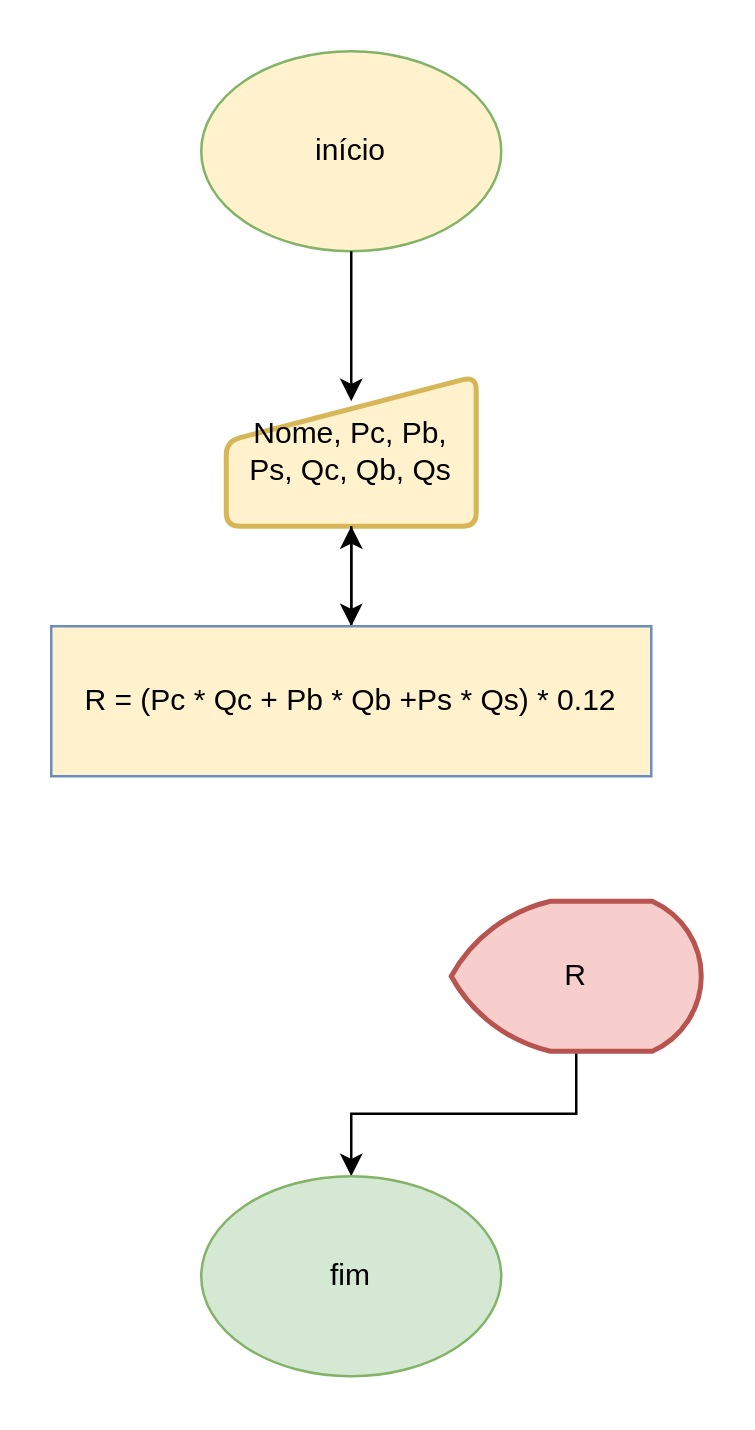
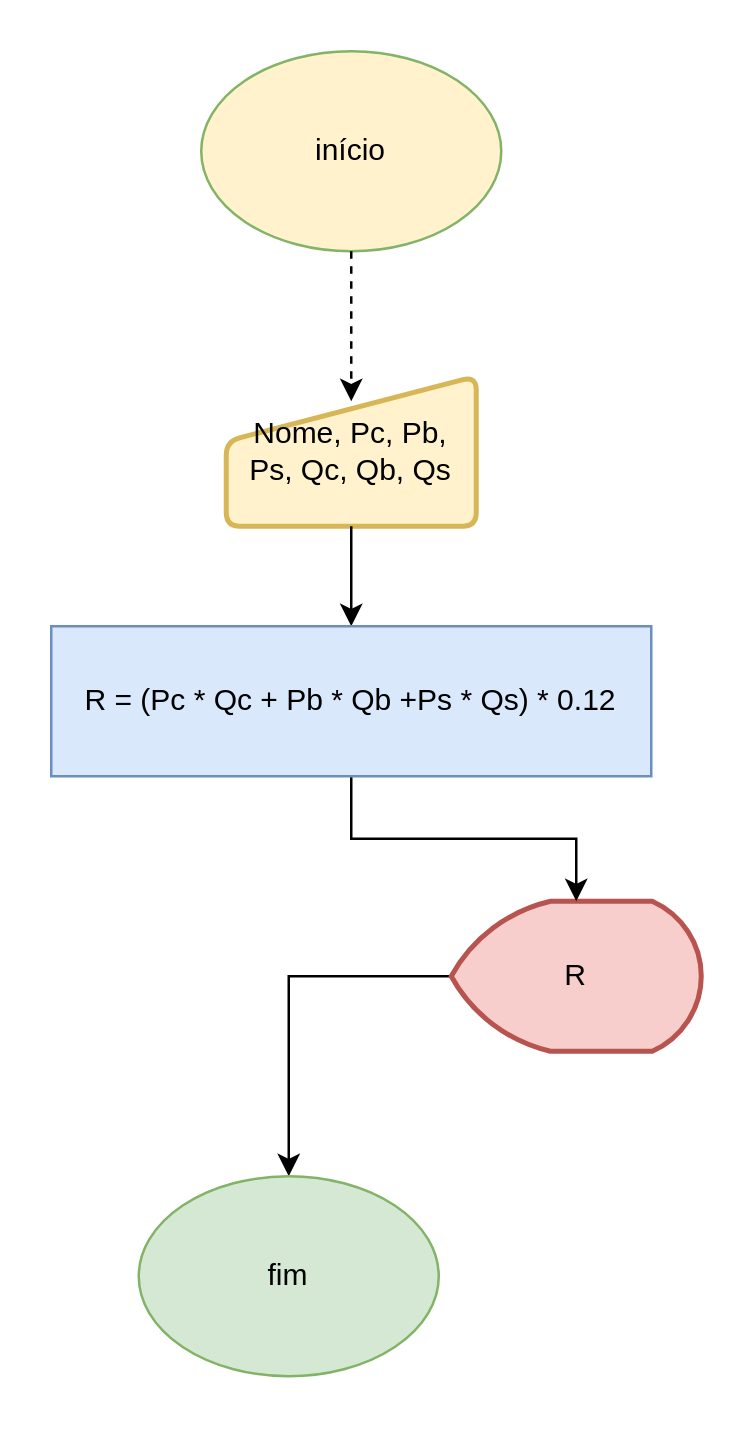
(351, 321) -> (351, 321)
(351, 624) -> (455, 839)
(351, 701) -> (351, 701)
(351, 1276) -> (289, 1276)
